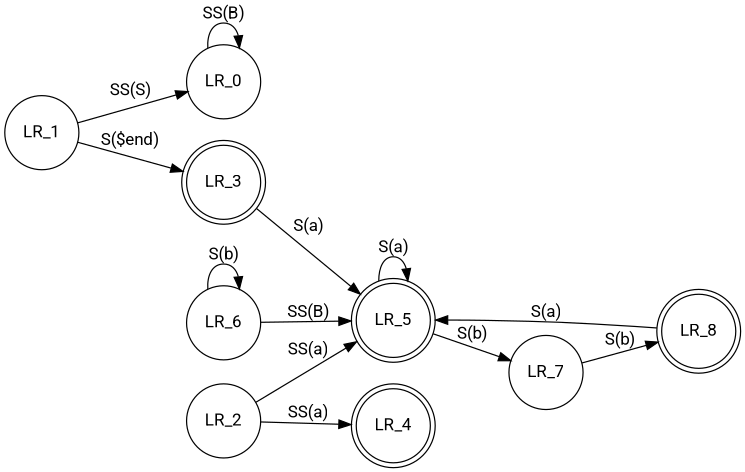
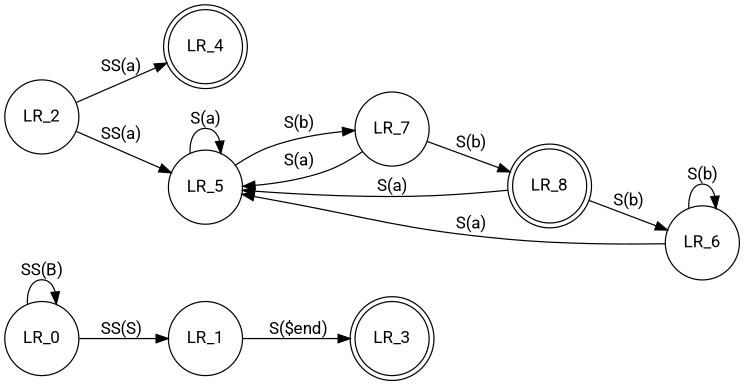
(127, 109) -> (118, 339)
none -> (623, 213)
(304, 247) -> (311, 176)
(308, 313) -> (471, 224)
(393, 320) -> (205, 187)
